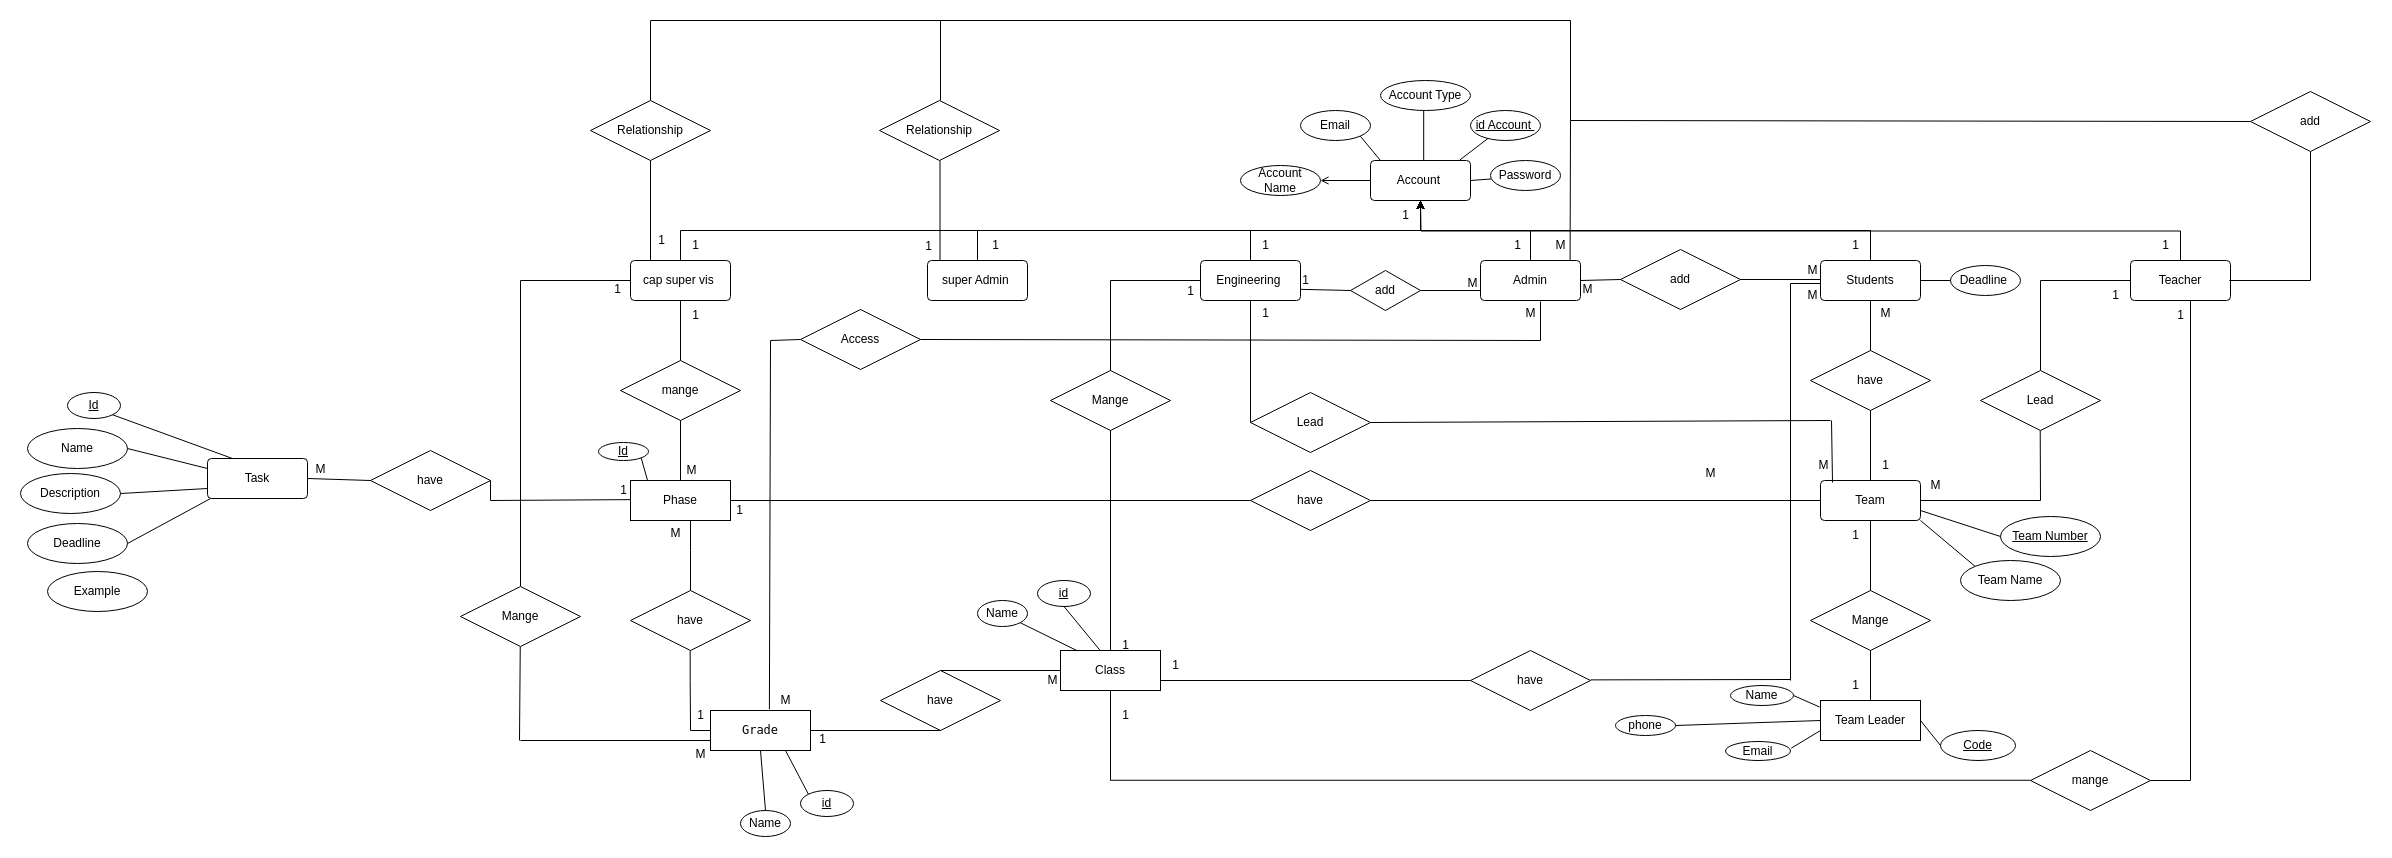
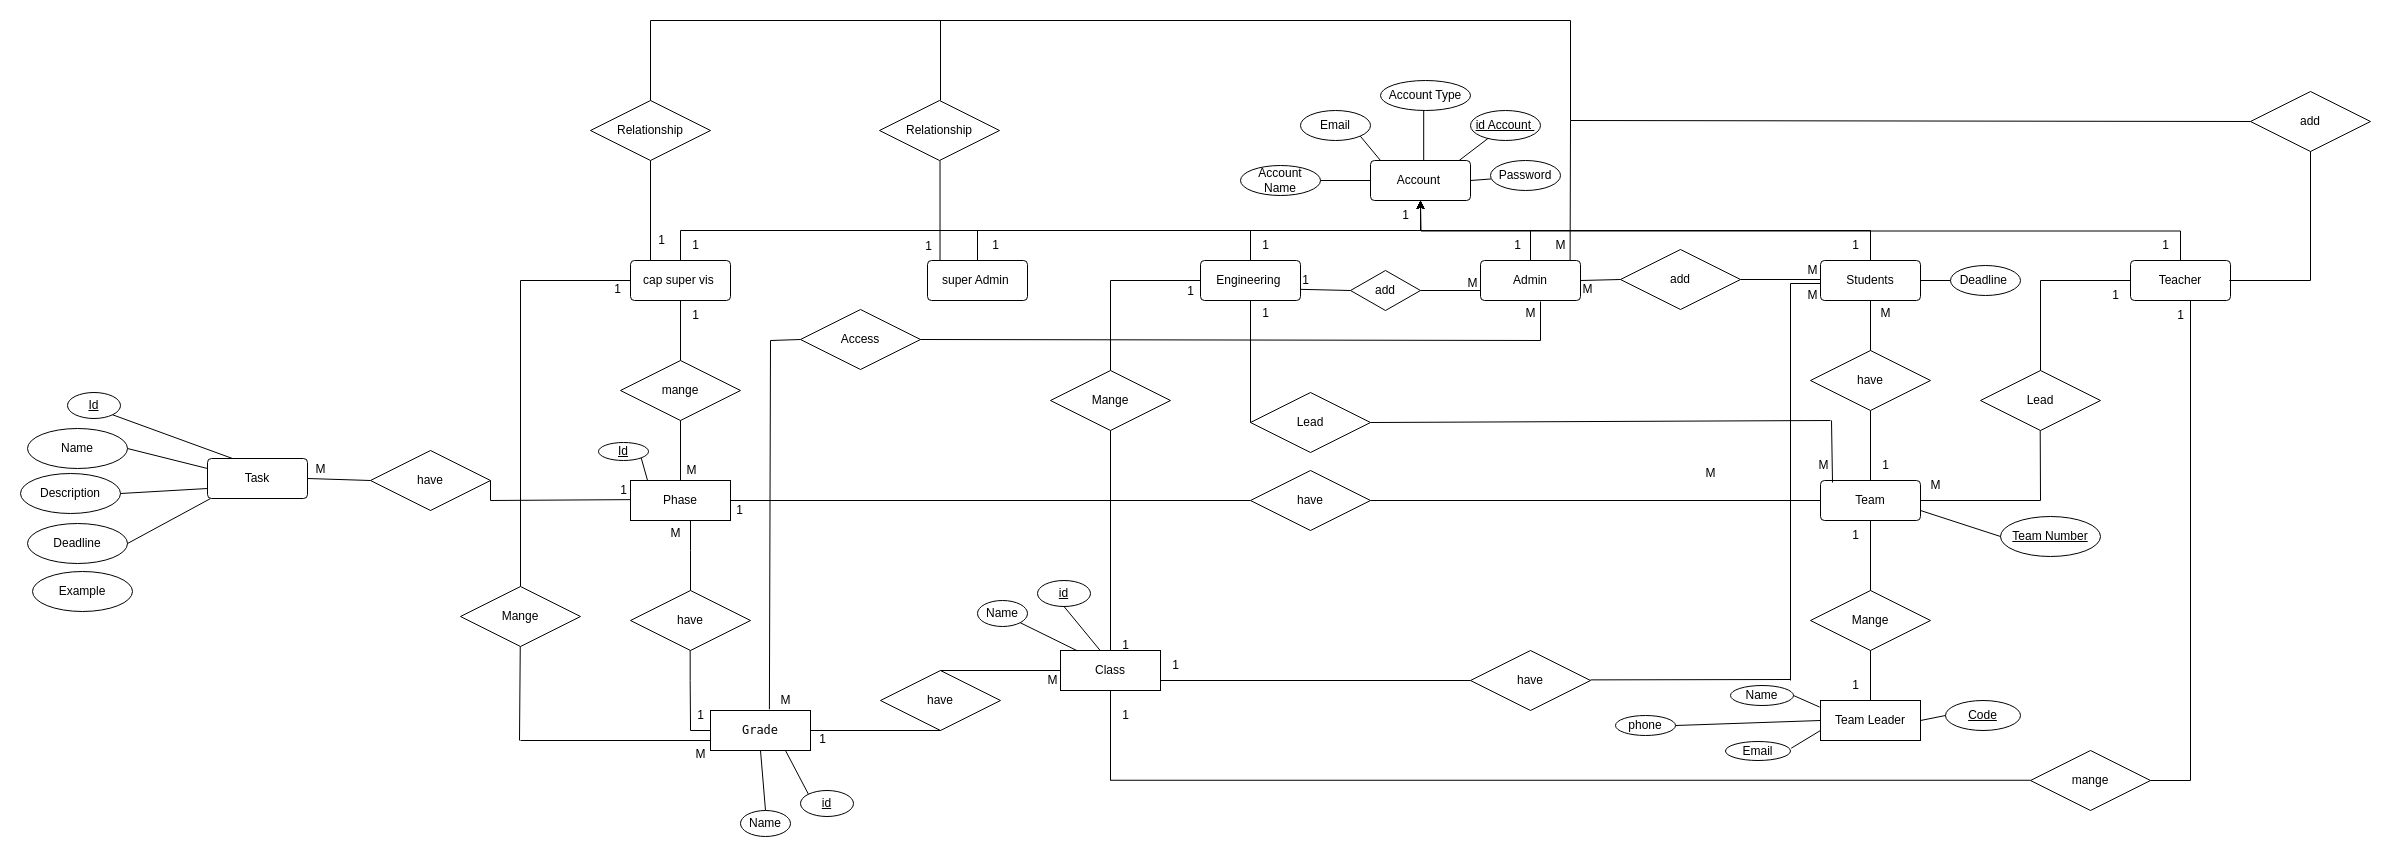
(1326, 181) -> (1326, 181)
(1947, 543) -> none
(2011, 581) -> none
(98, 592) -> (83, 592)
(1978, 746) -> (1983, 716)
